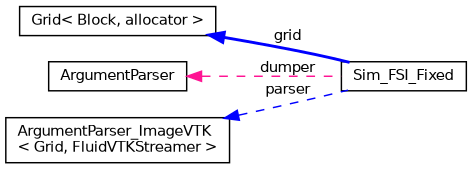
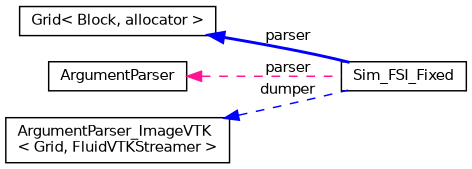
(285, 36) -> (285, 36)
(285, 68) -> (285, 68)
(285, 90) -> (285, 90)
